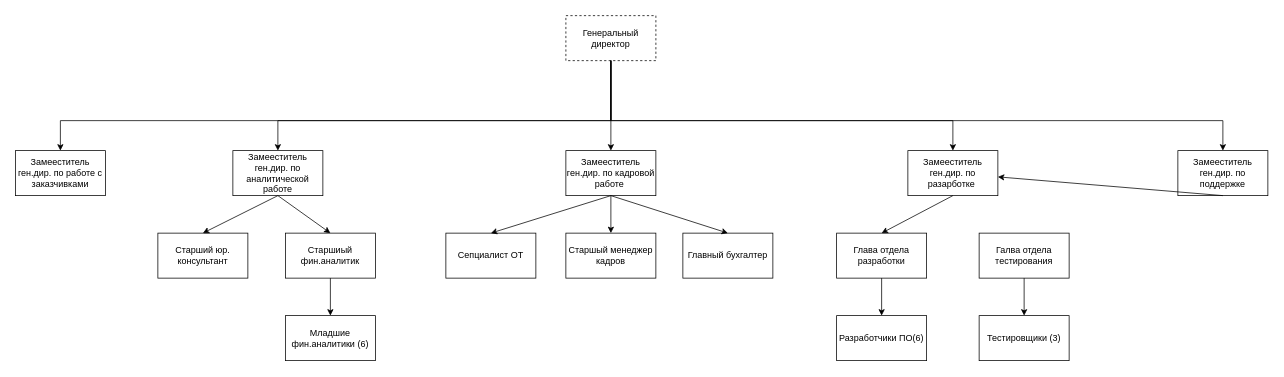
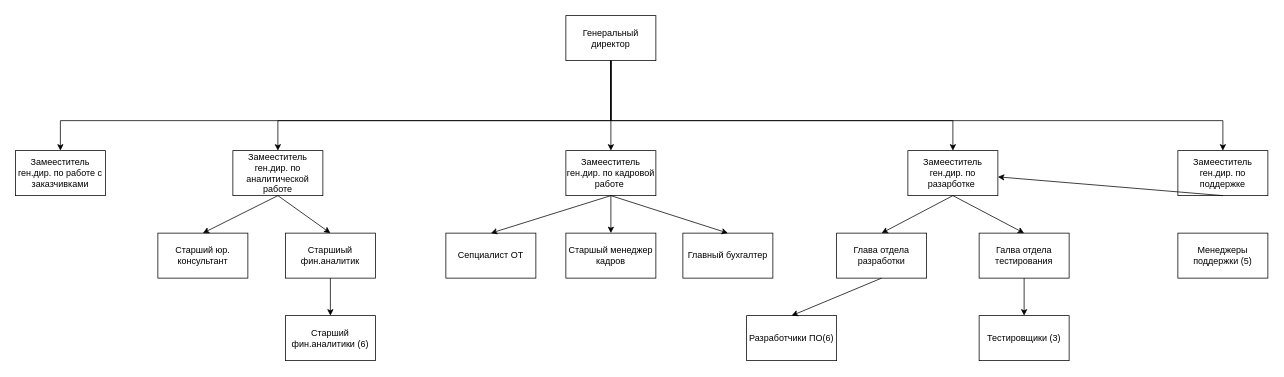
(611, 38) -> (611, 38)
none -> (986, 213)
none -> (1223, 255)
(330, 338) -> (330, 338)
(882, 338) -> (792, 338)
